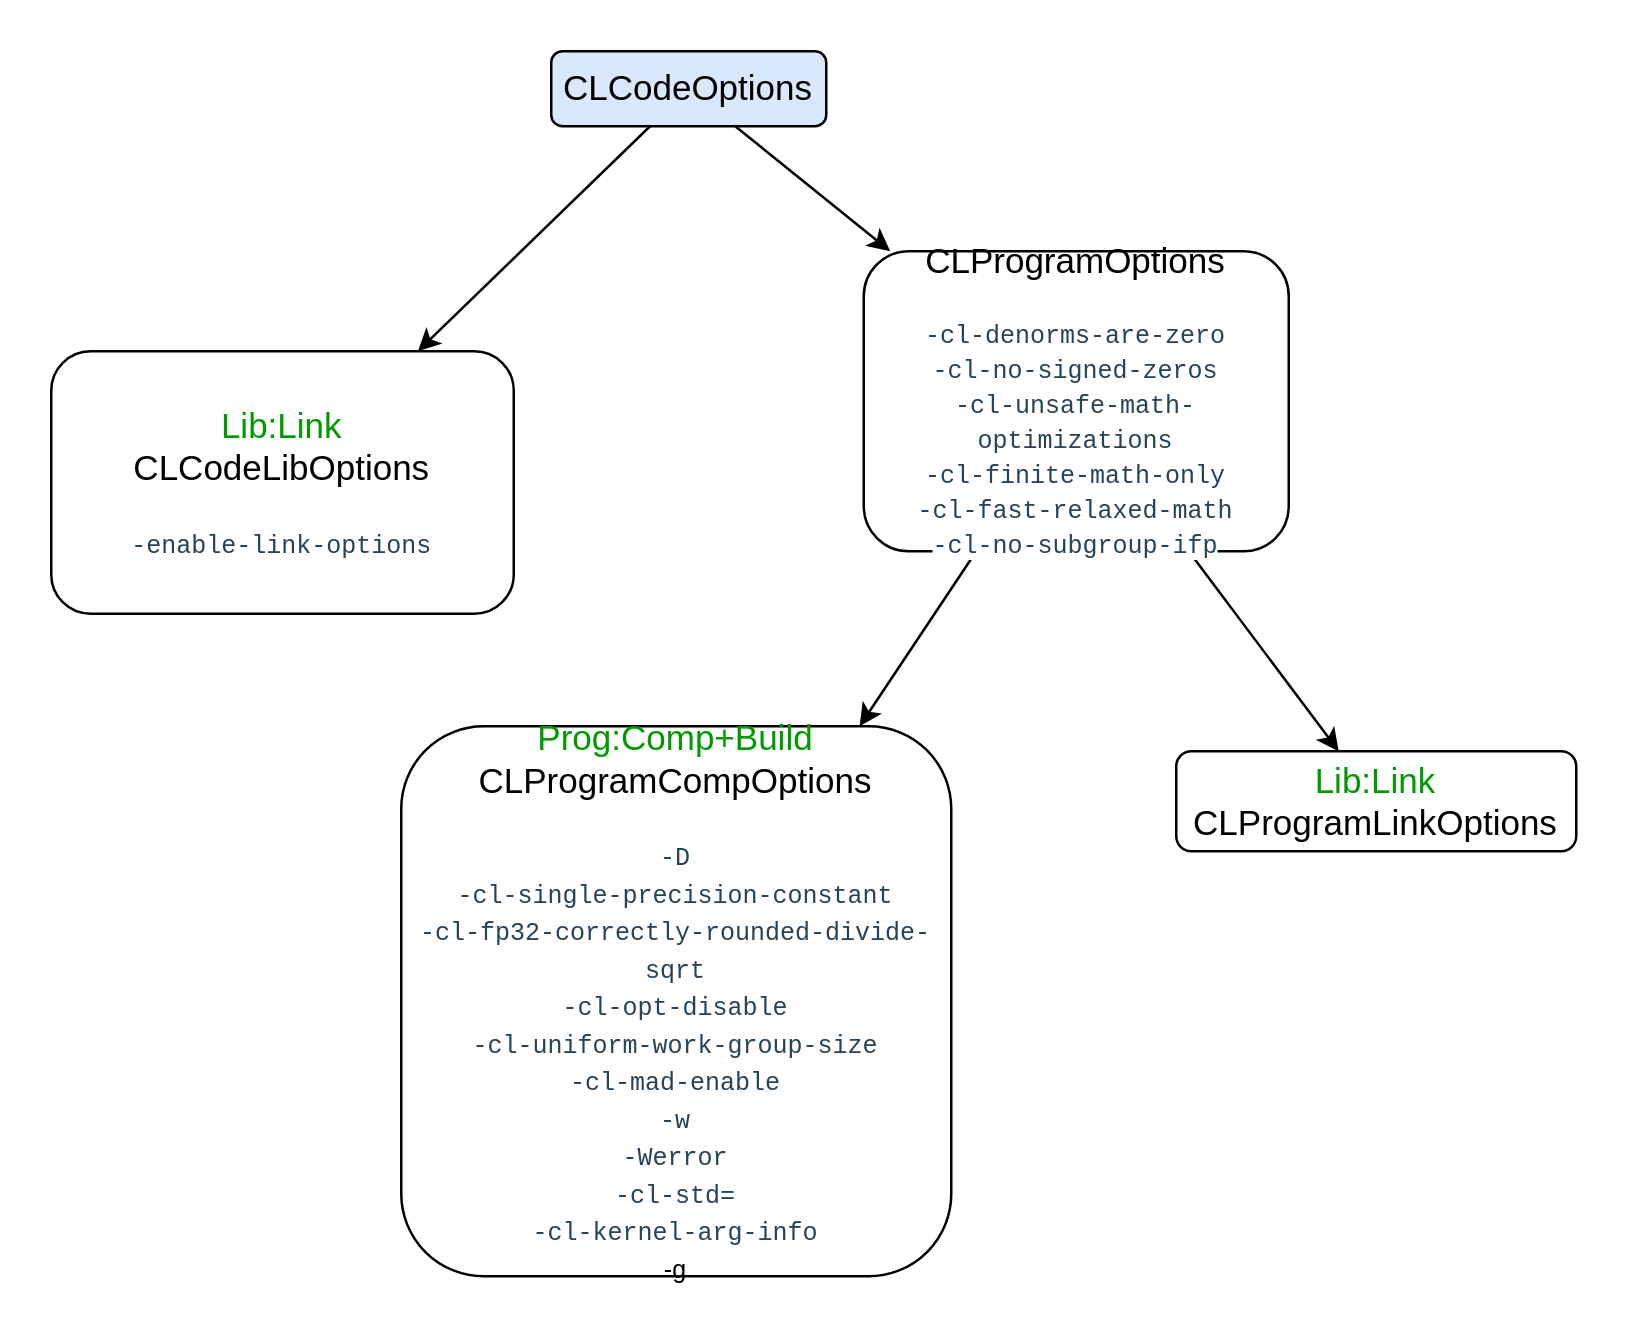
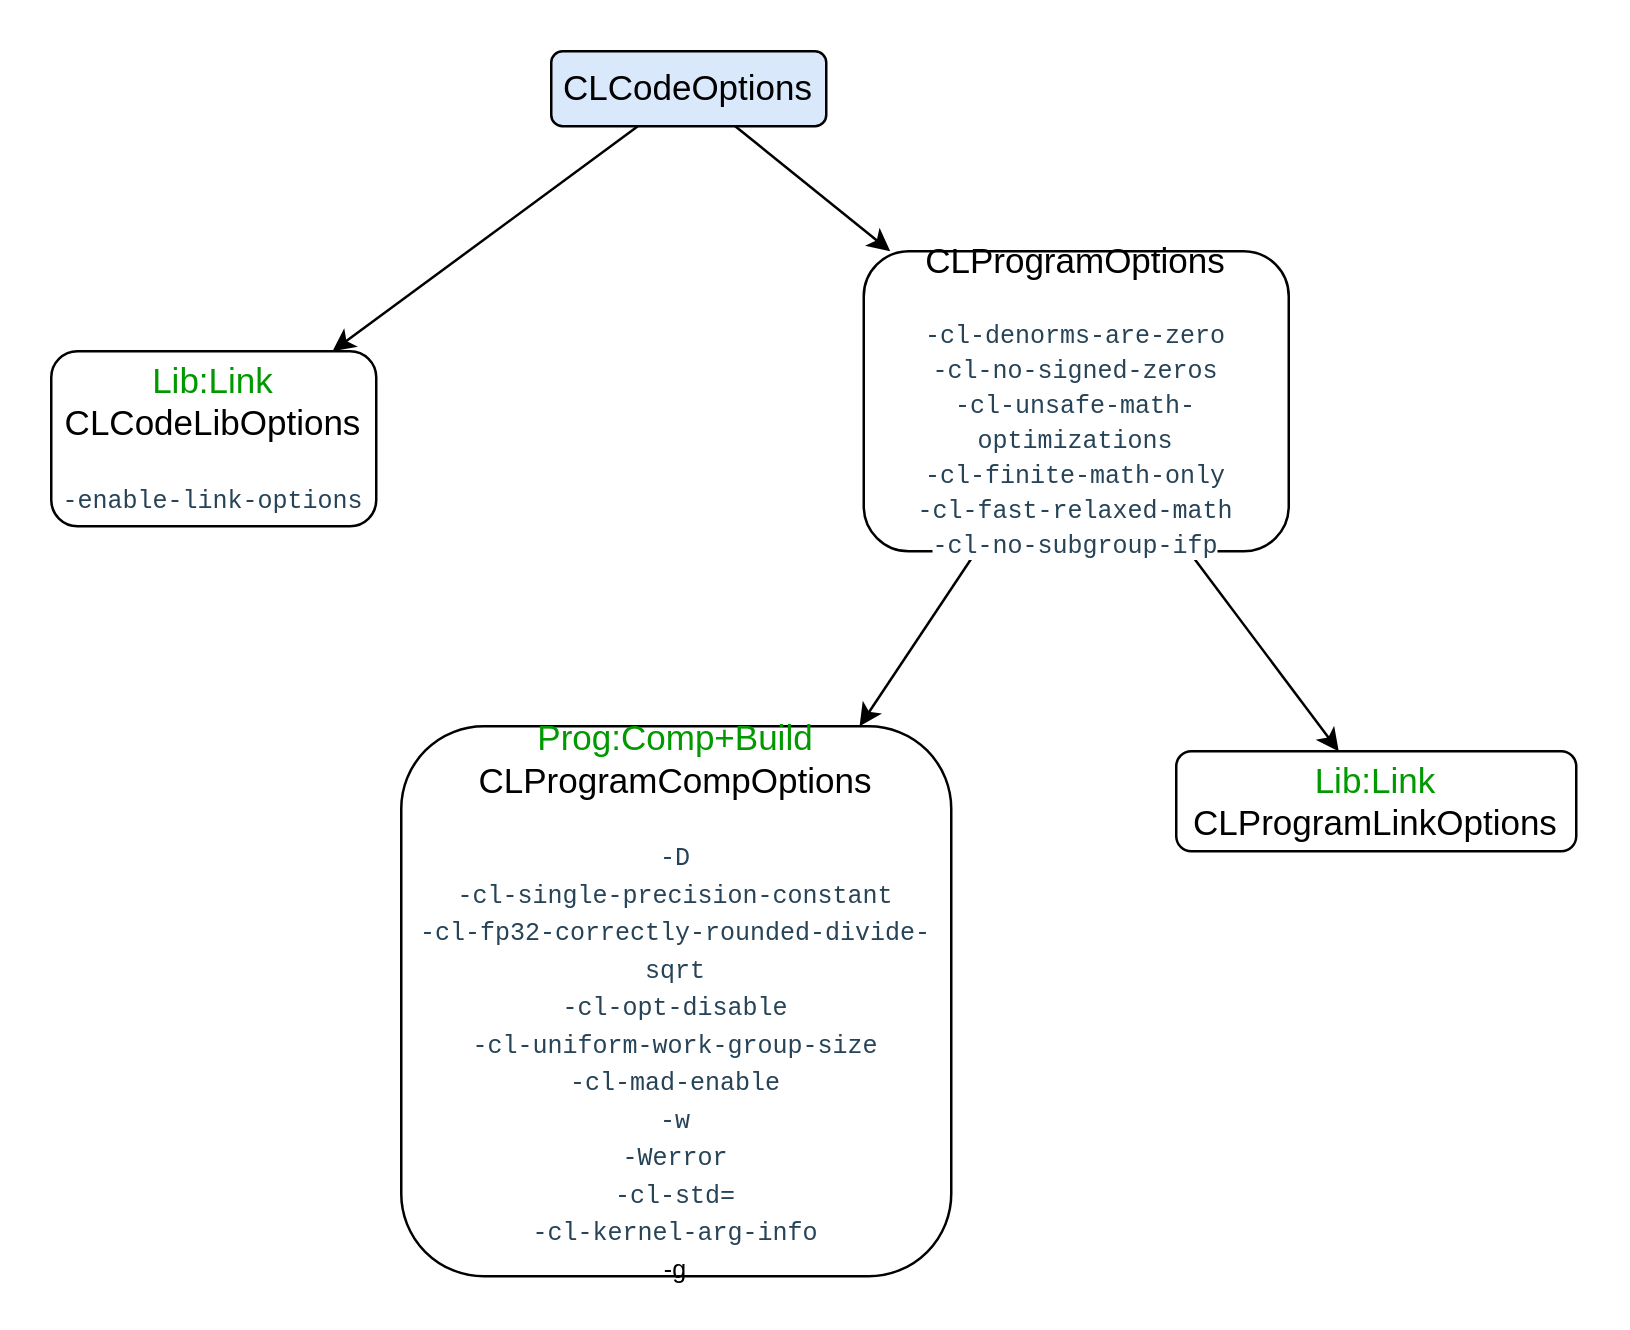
(283, 483) -> (214, 439)
